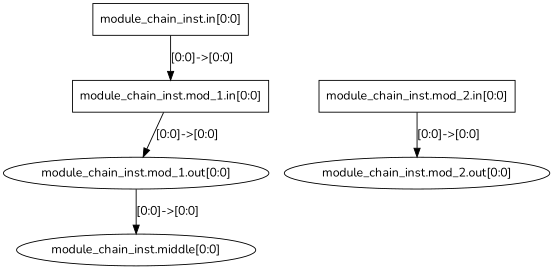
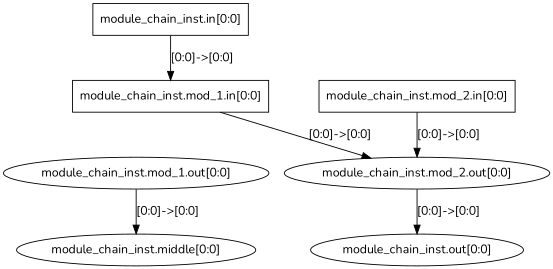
(155, 131) -> (291, 134)
none -> (417, 250)
